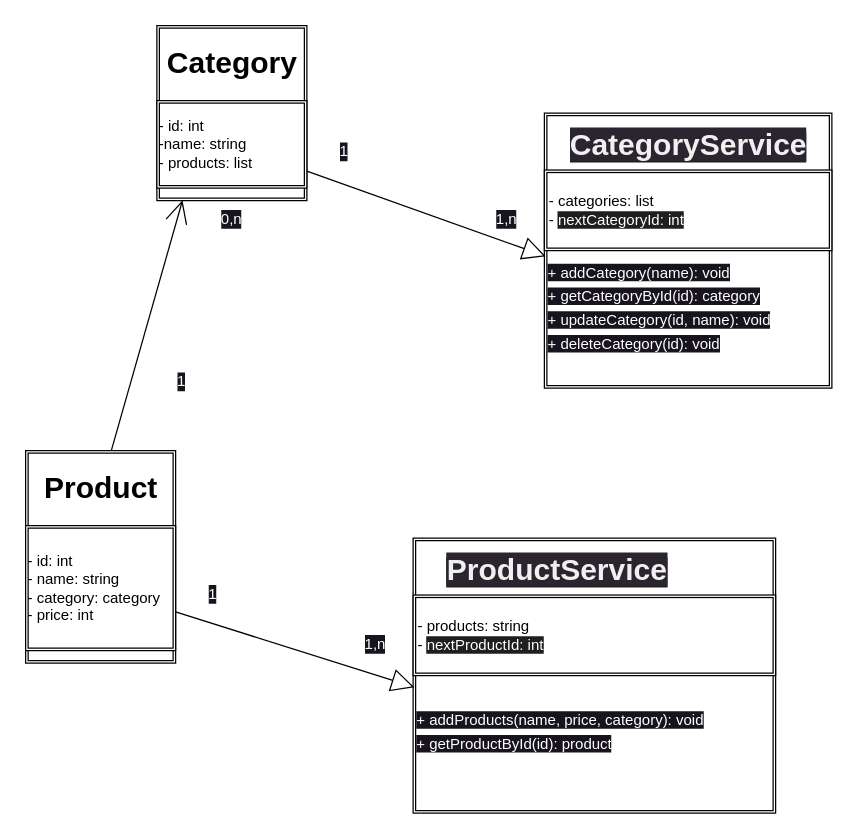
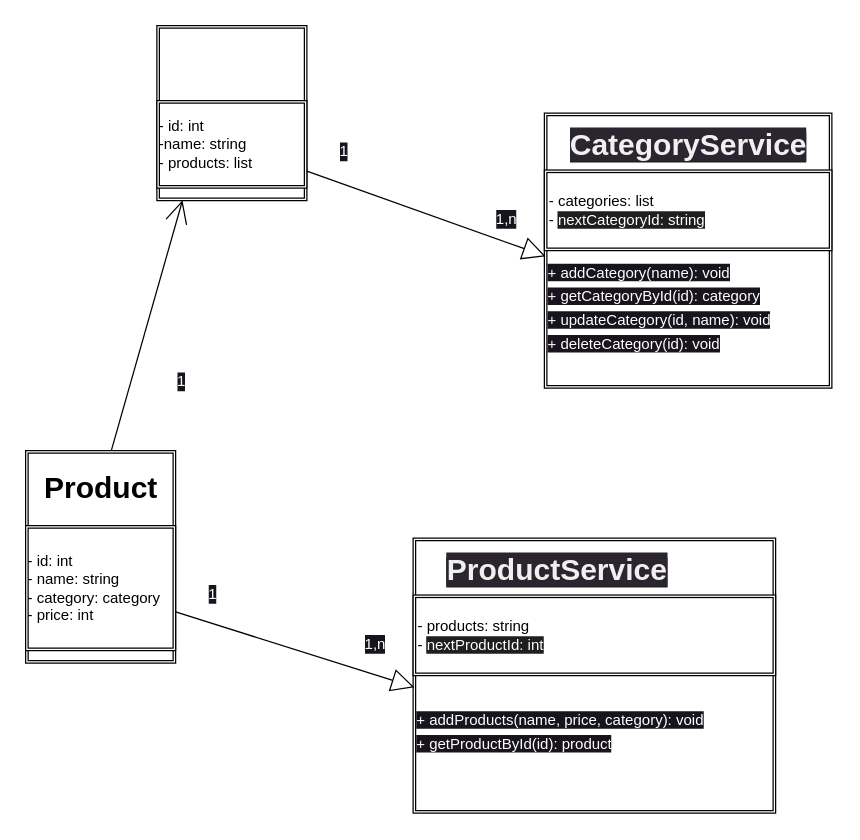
(232, 63) -> none
(632, 211) -> (644, 211)
(232, 219) -> none
